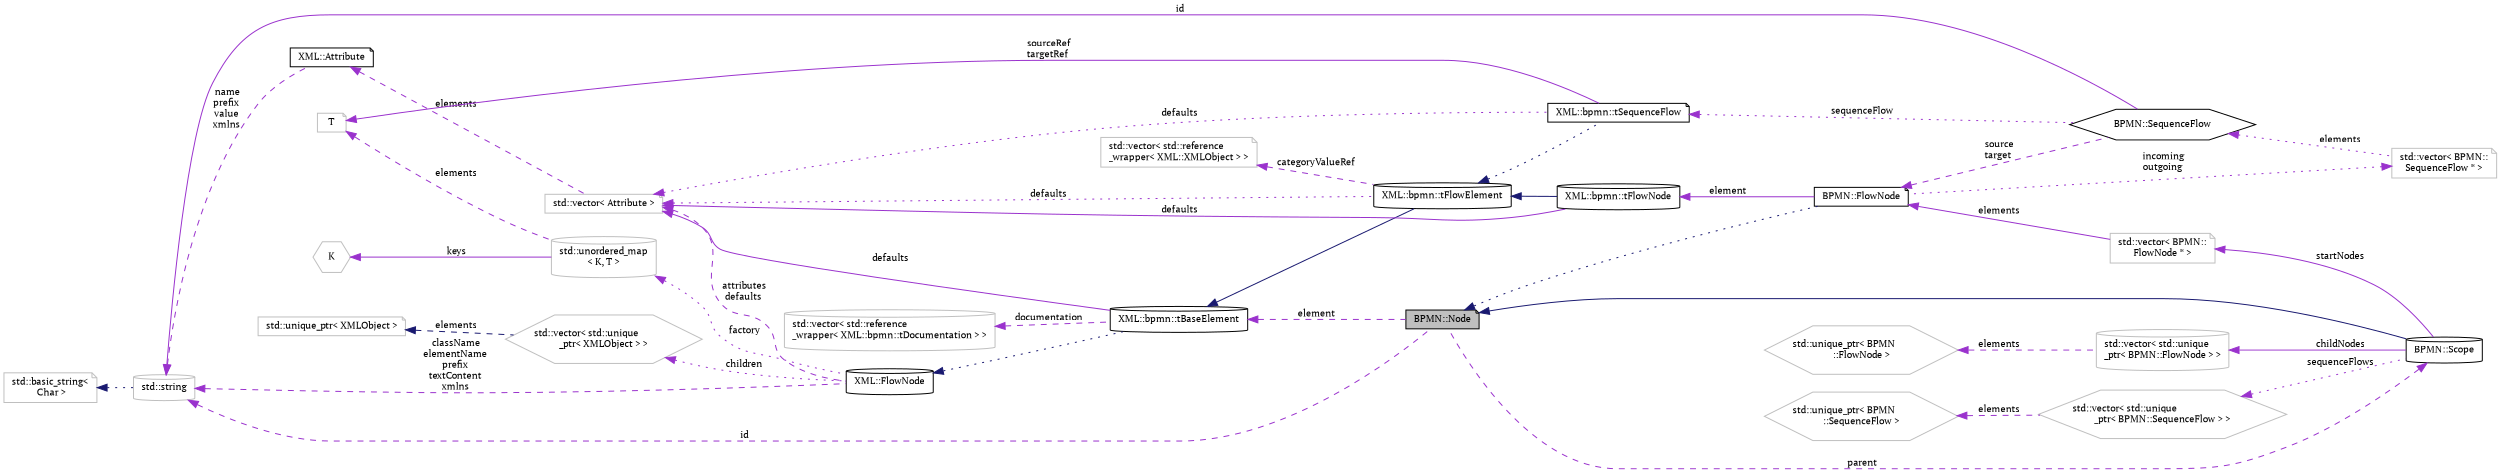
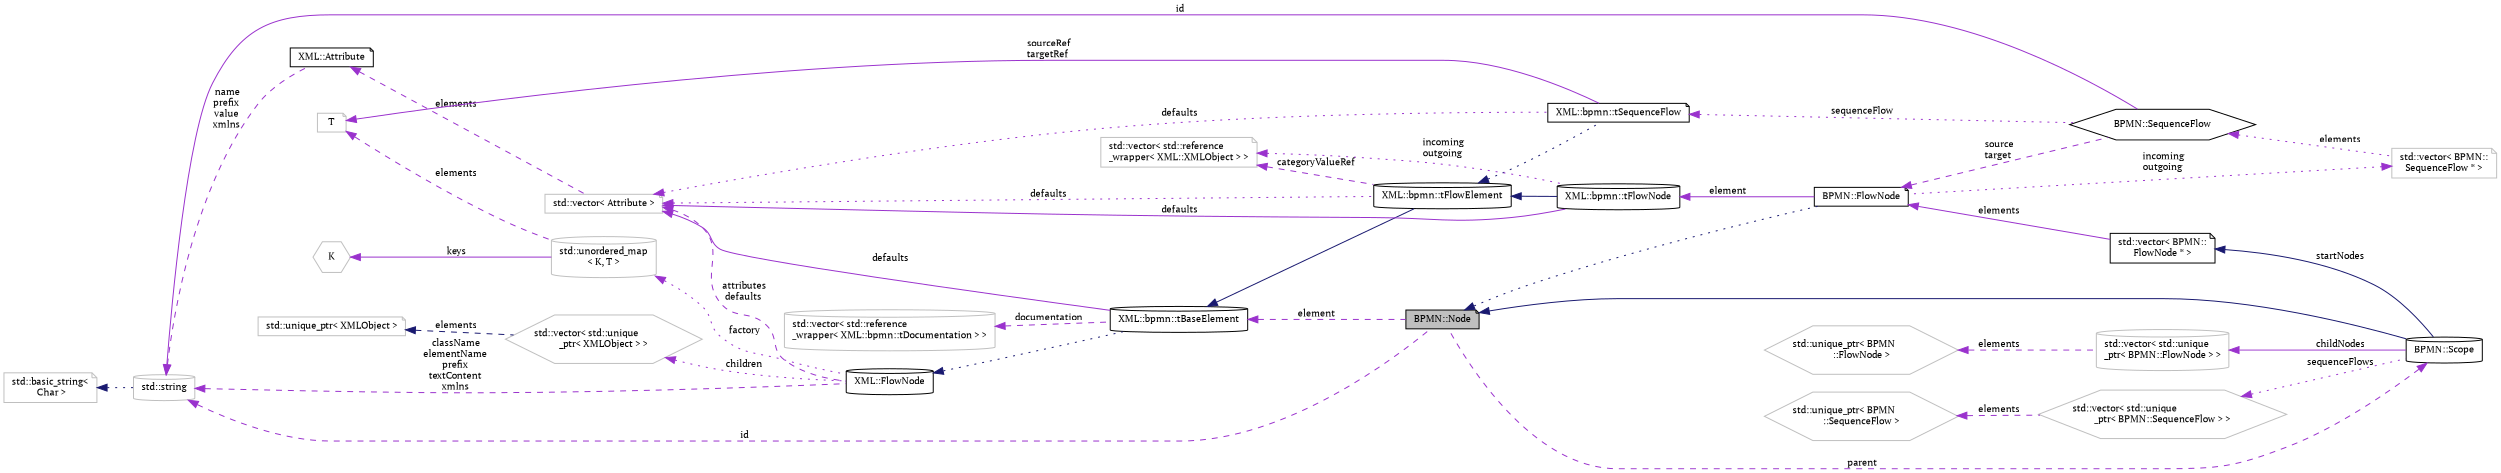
none -> (1417, 162)
(2163, 248) -> (2163, 248)
(2340, 271) -> (2340, 271)
